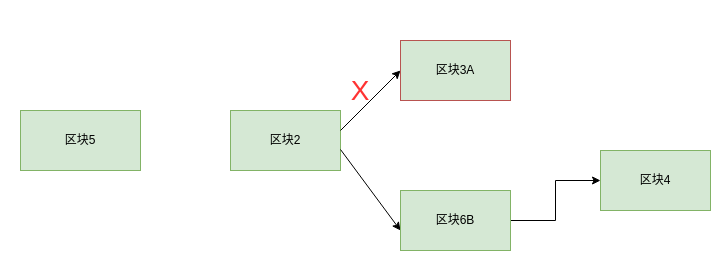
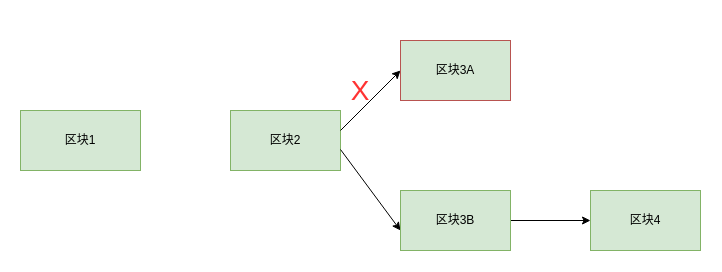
(81, 141) -> (81, 141)
(656, 181) -> (646, 221)
(456, 221) -> (456, 221)
